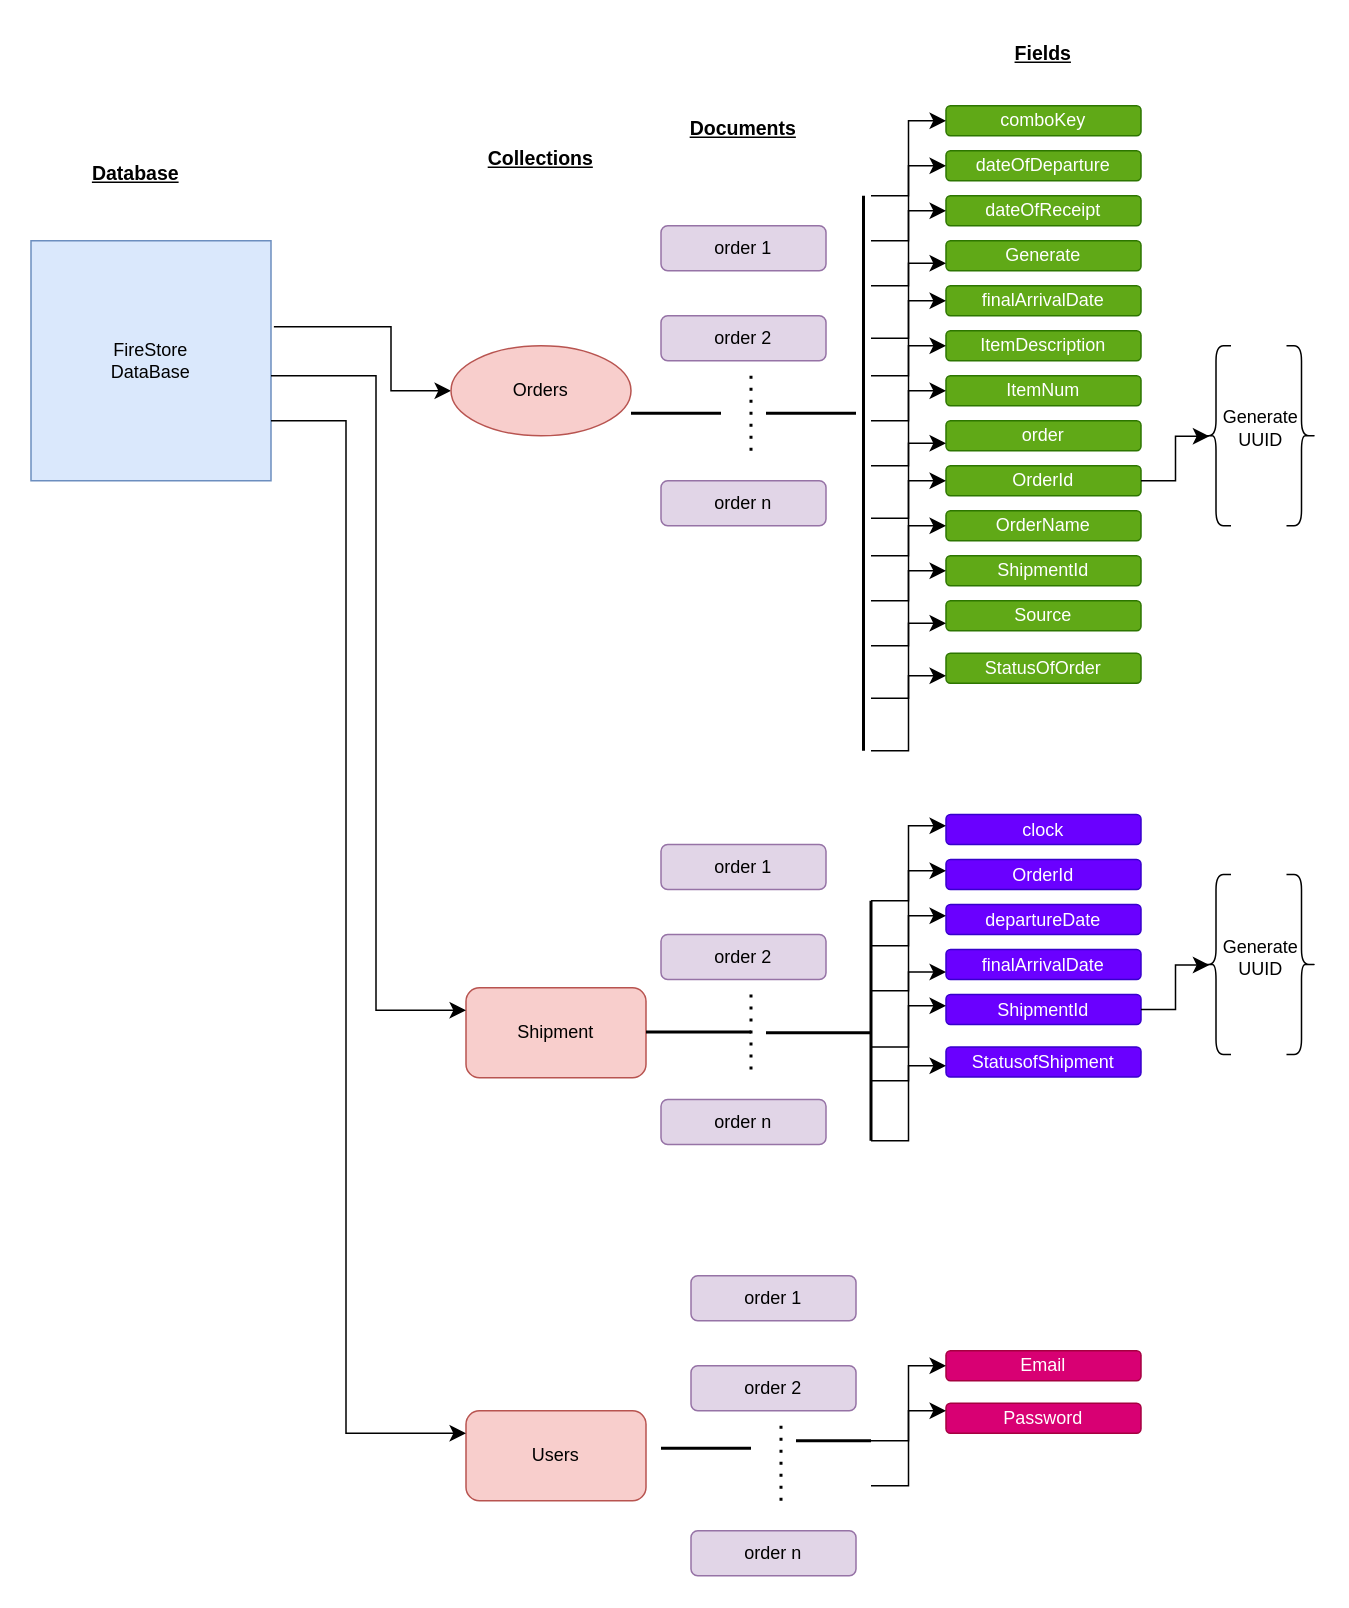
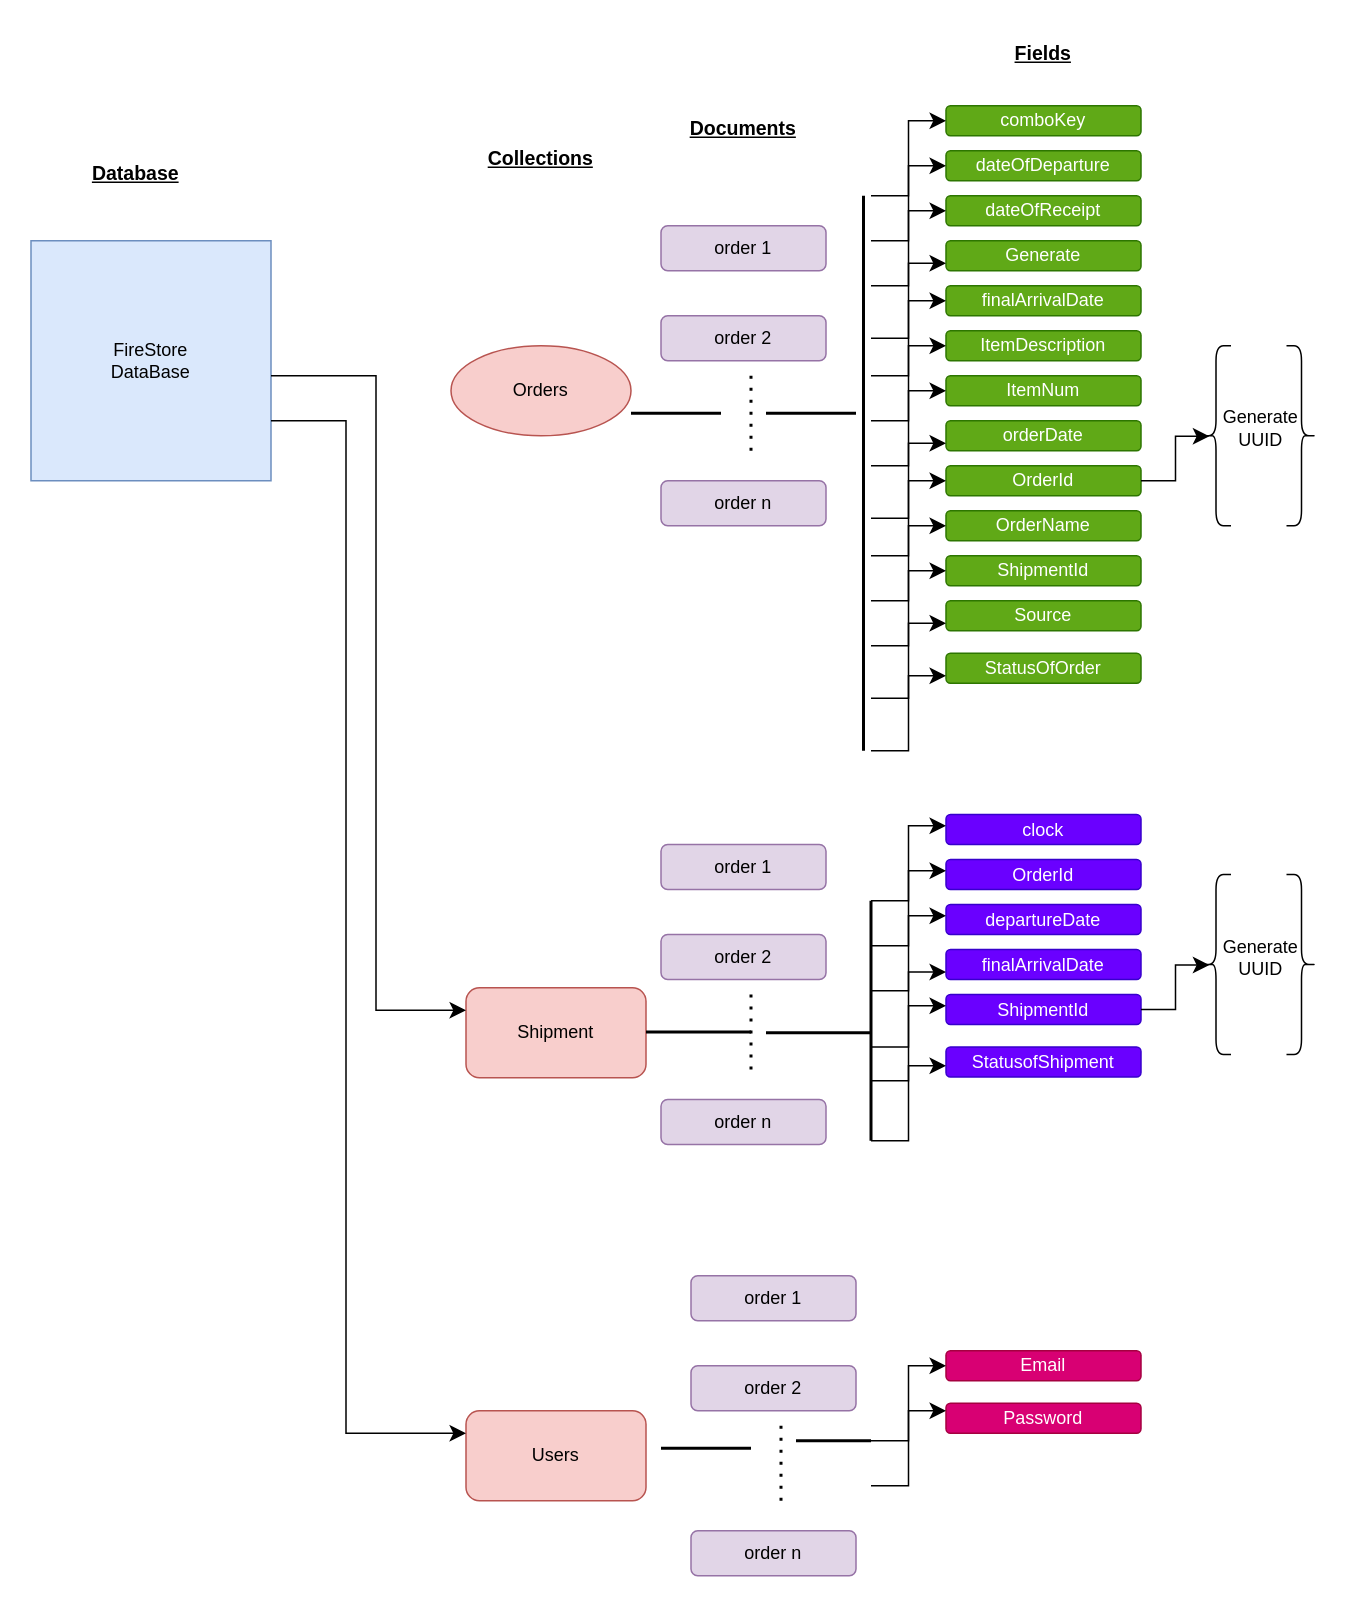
(388, 327) -> none
(1043, 436) -> (1043, 436)
